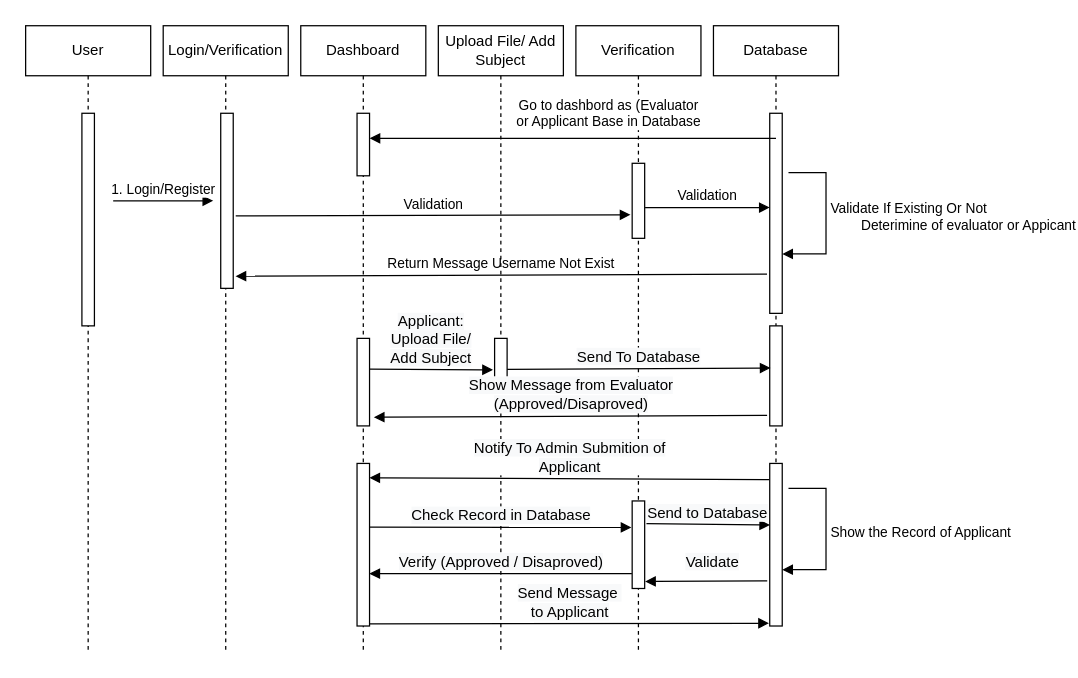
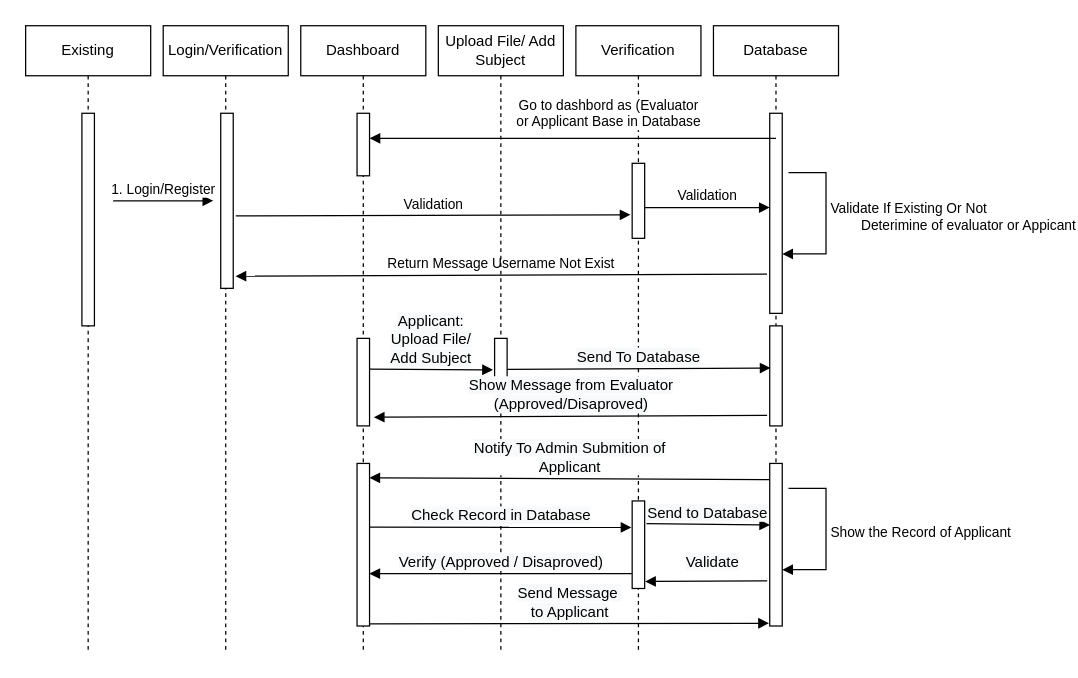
(88, 51) -> (88, 51)
